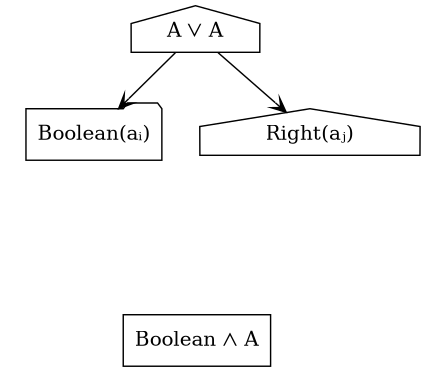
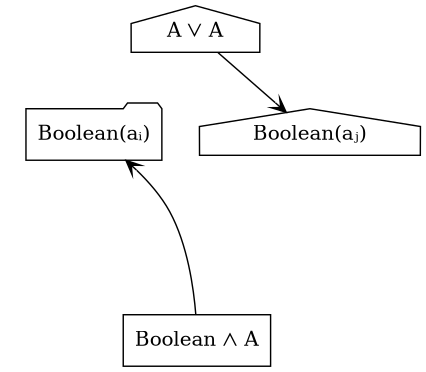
(152, 76) -> (180, 236)
(310, 134) -> (310, 134)
